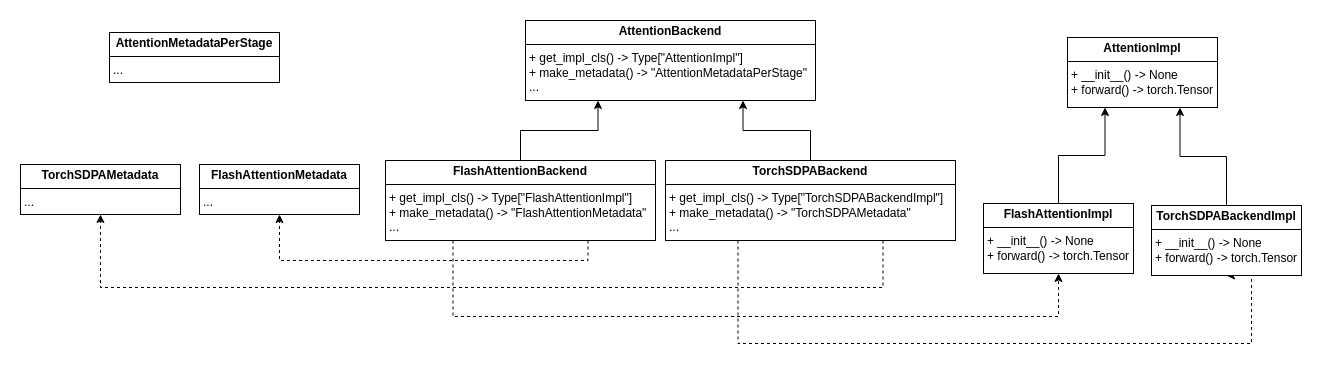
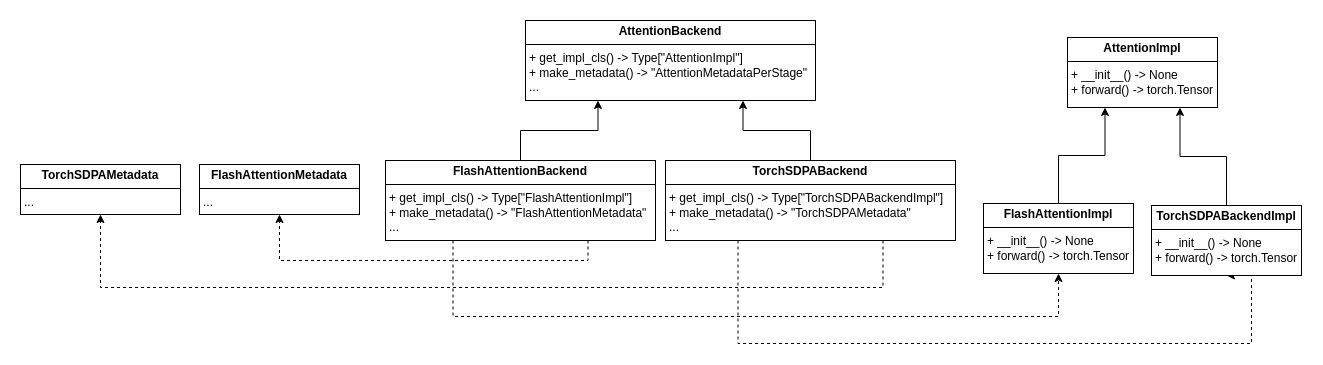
(195, 58) -> none
